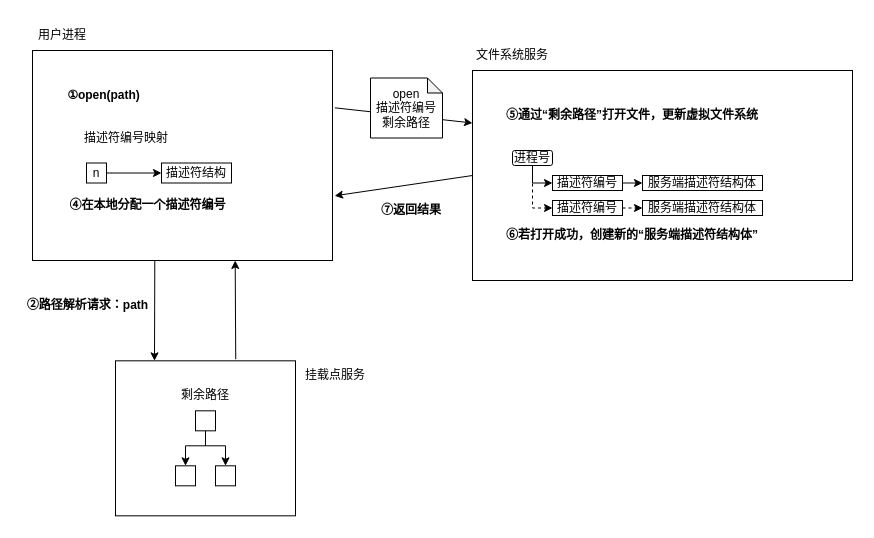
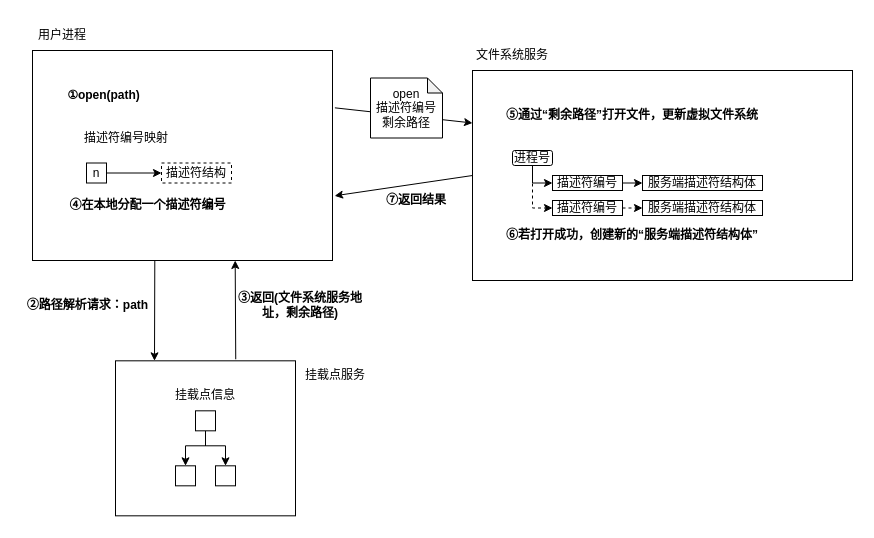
(197, 173) -> (197, 173)
(412, 211) -> (417, 201)
none -> (301, 306)
(206, 396) -> (206, 396)
